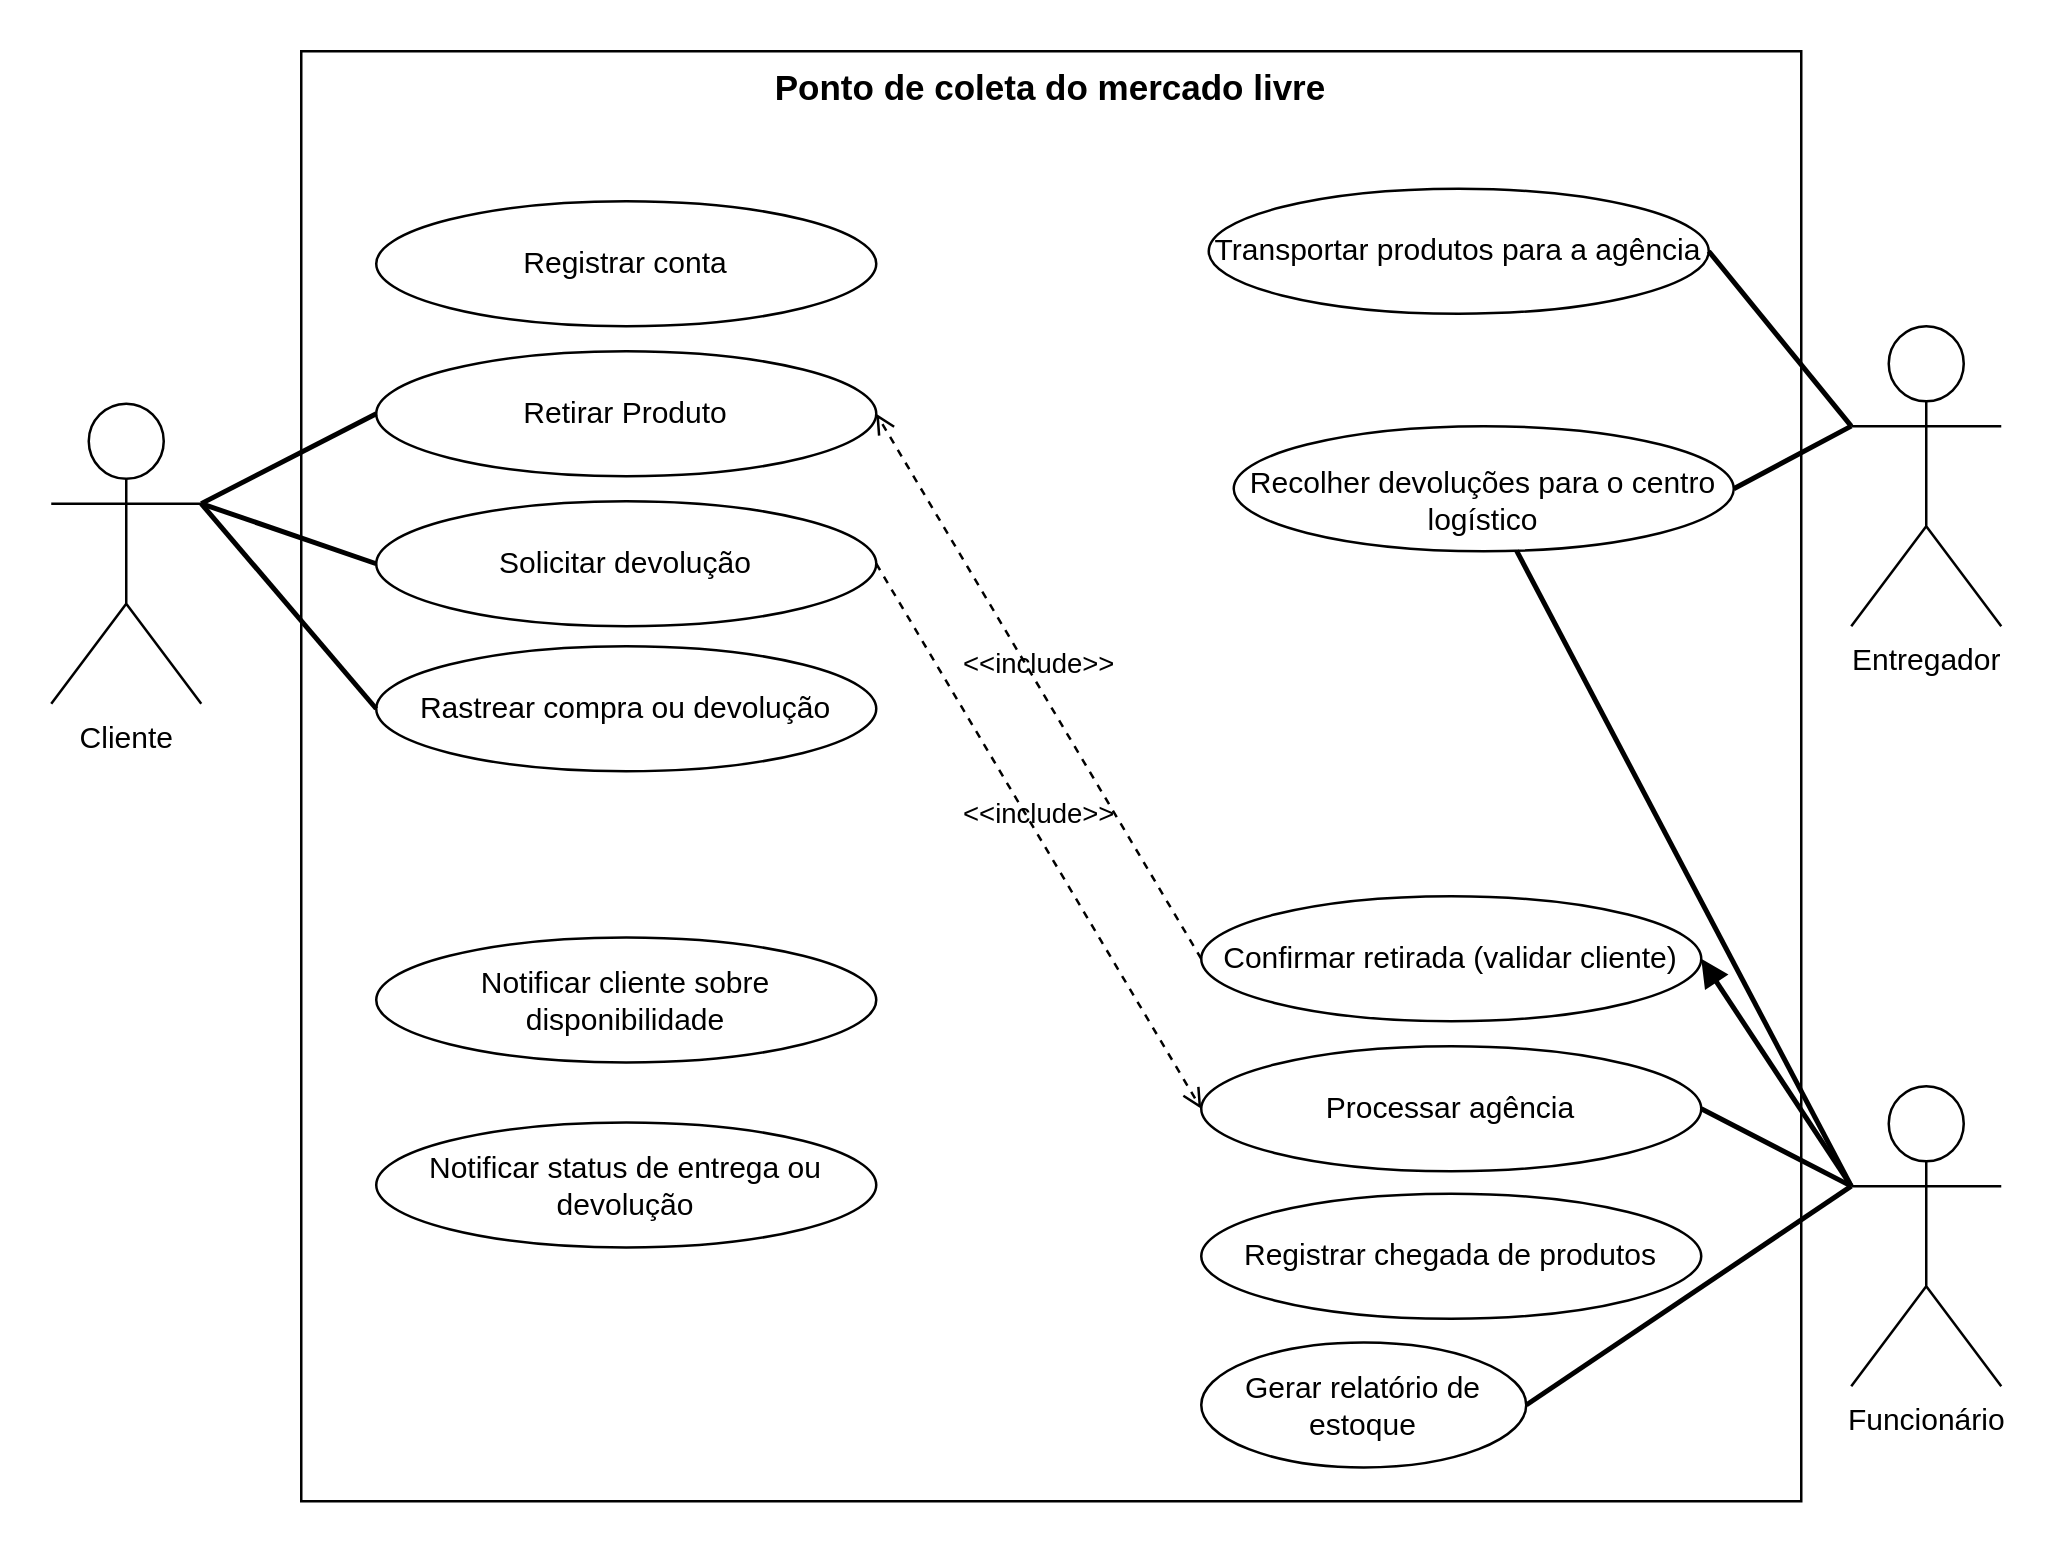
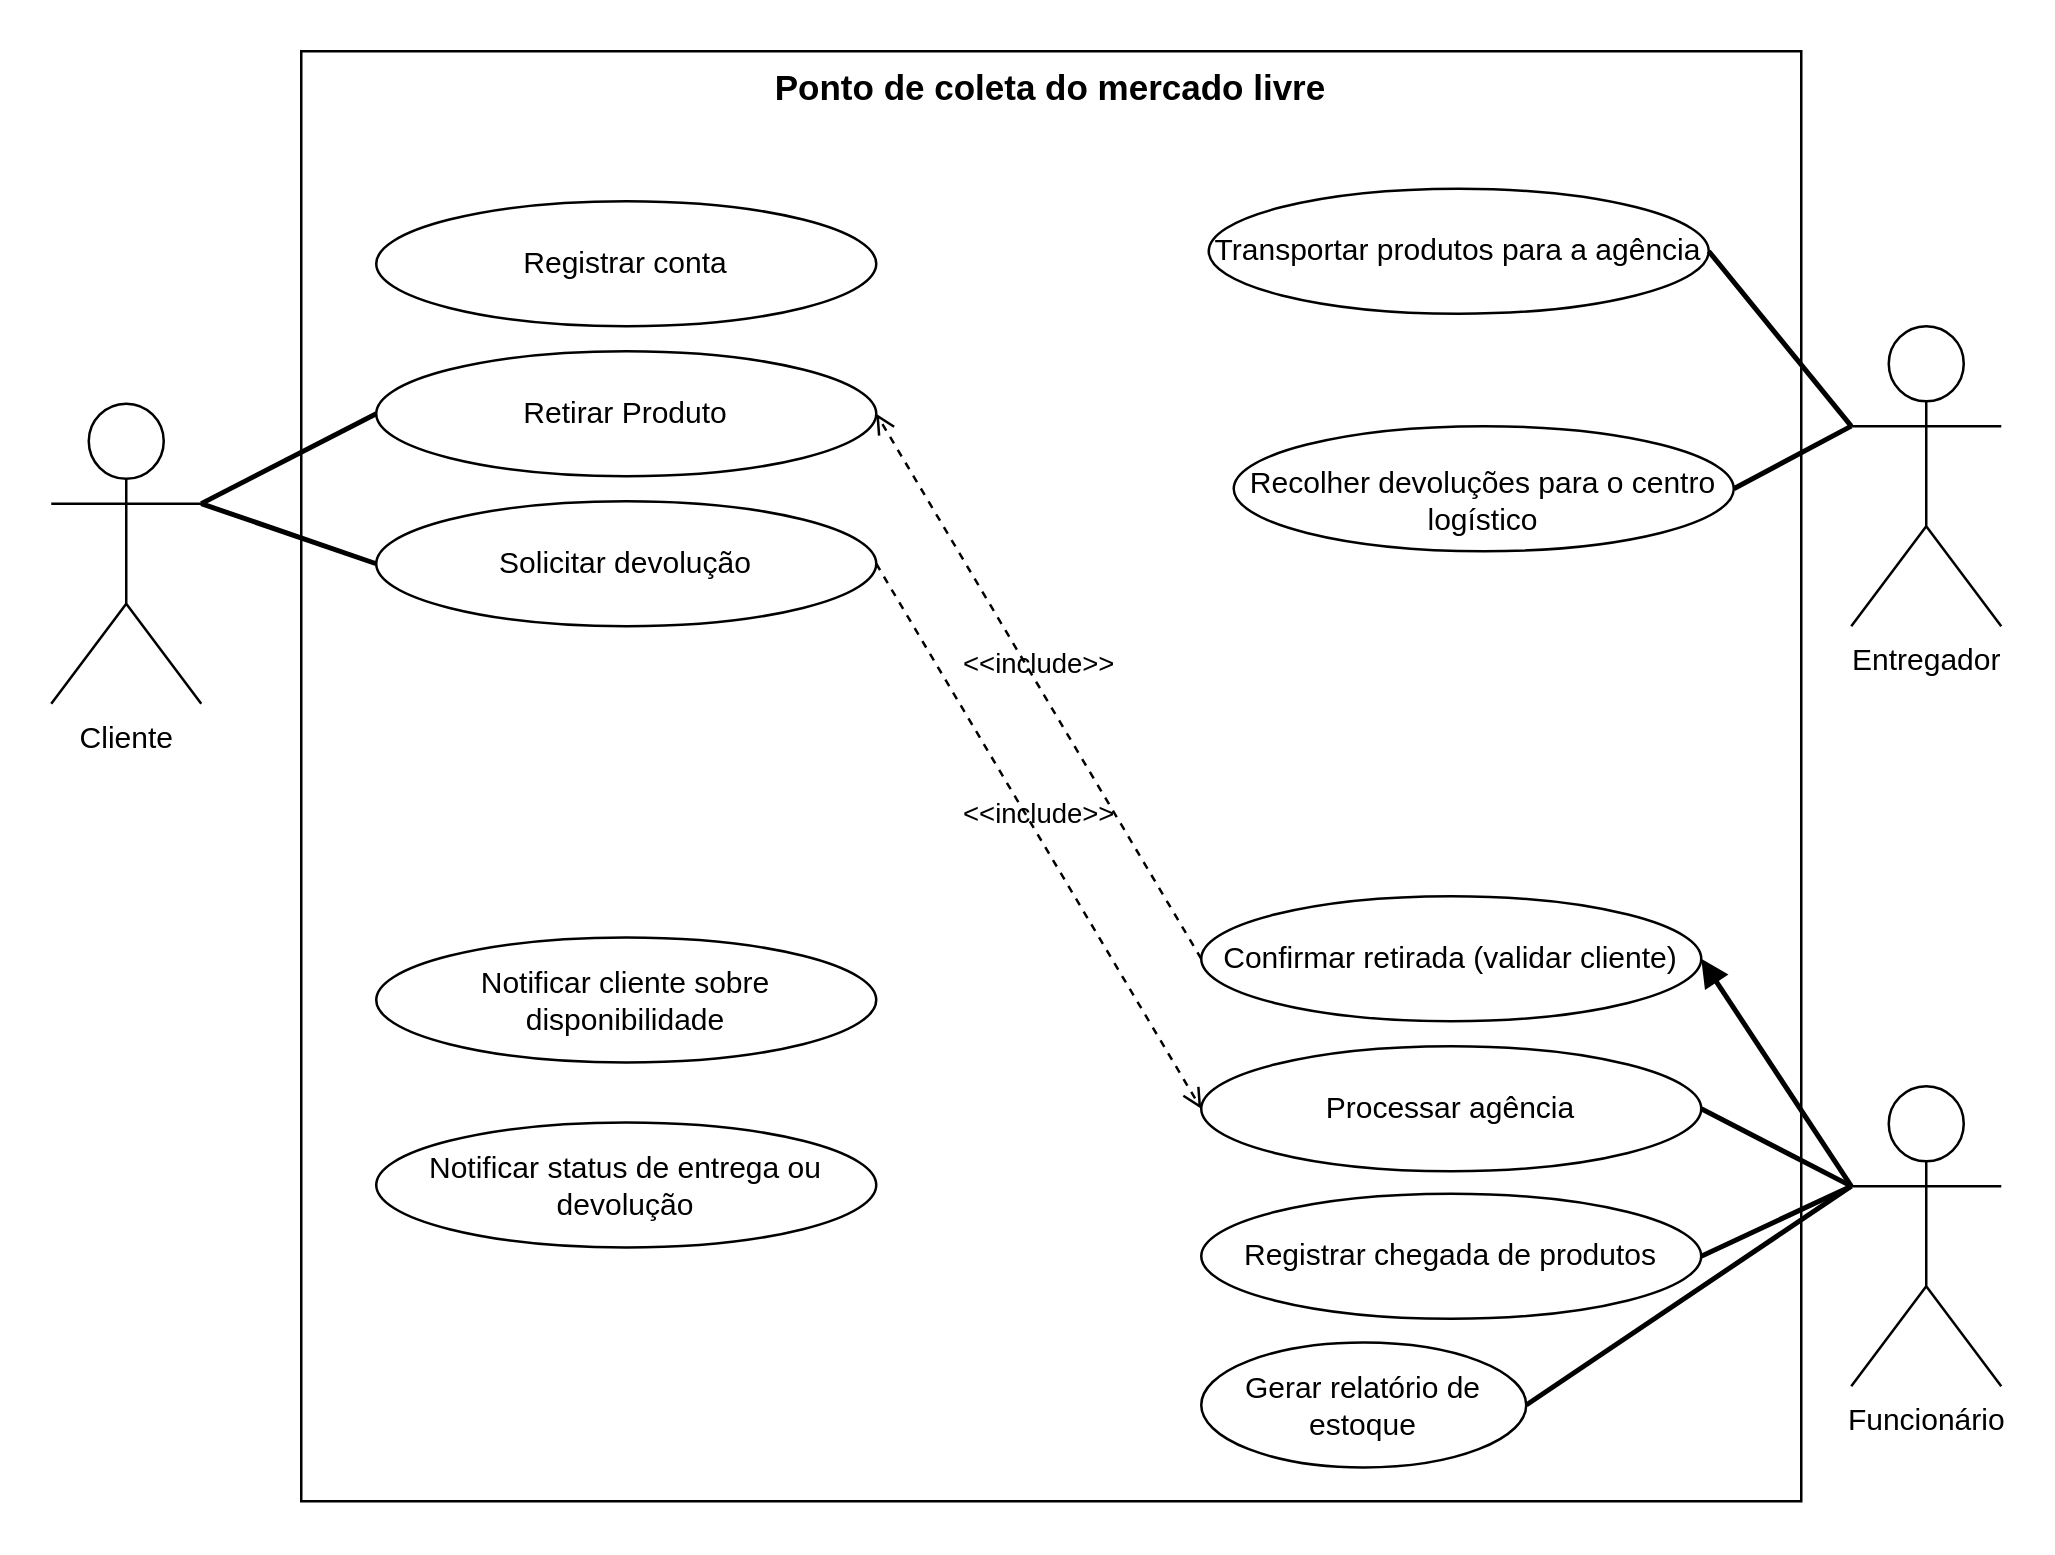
(291, 609) -> none
(626, 709) -> none
(1675, 851) -> (1766, 1226)
